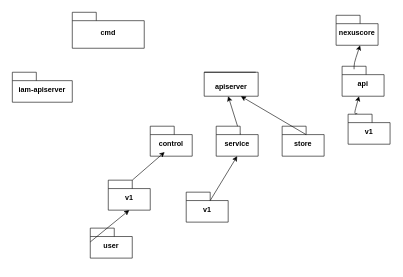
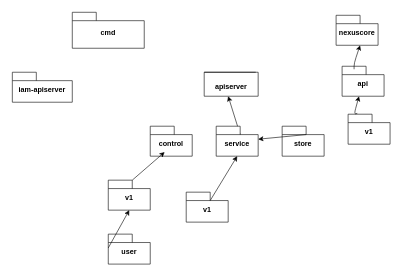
(276, 117) -> (284, 137)
(111, 243) -> (129, 249)
